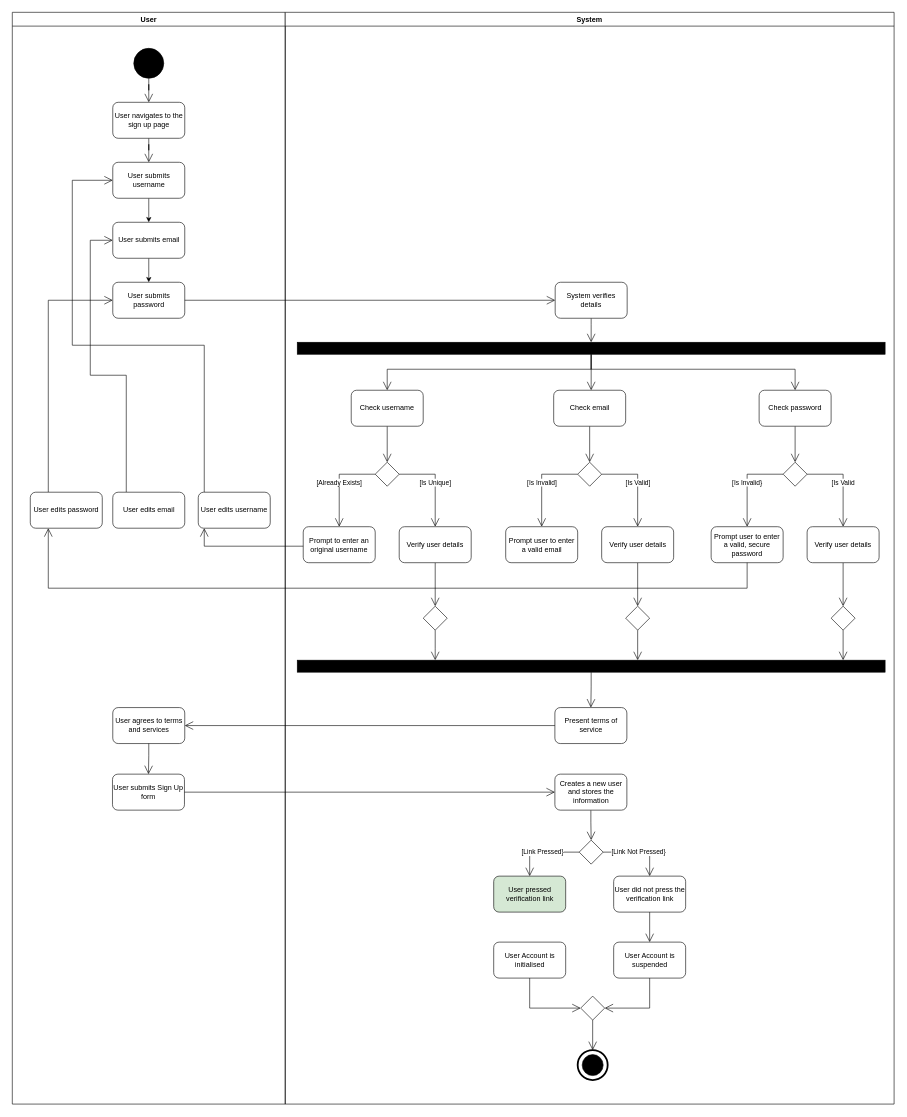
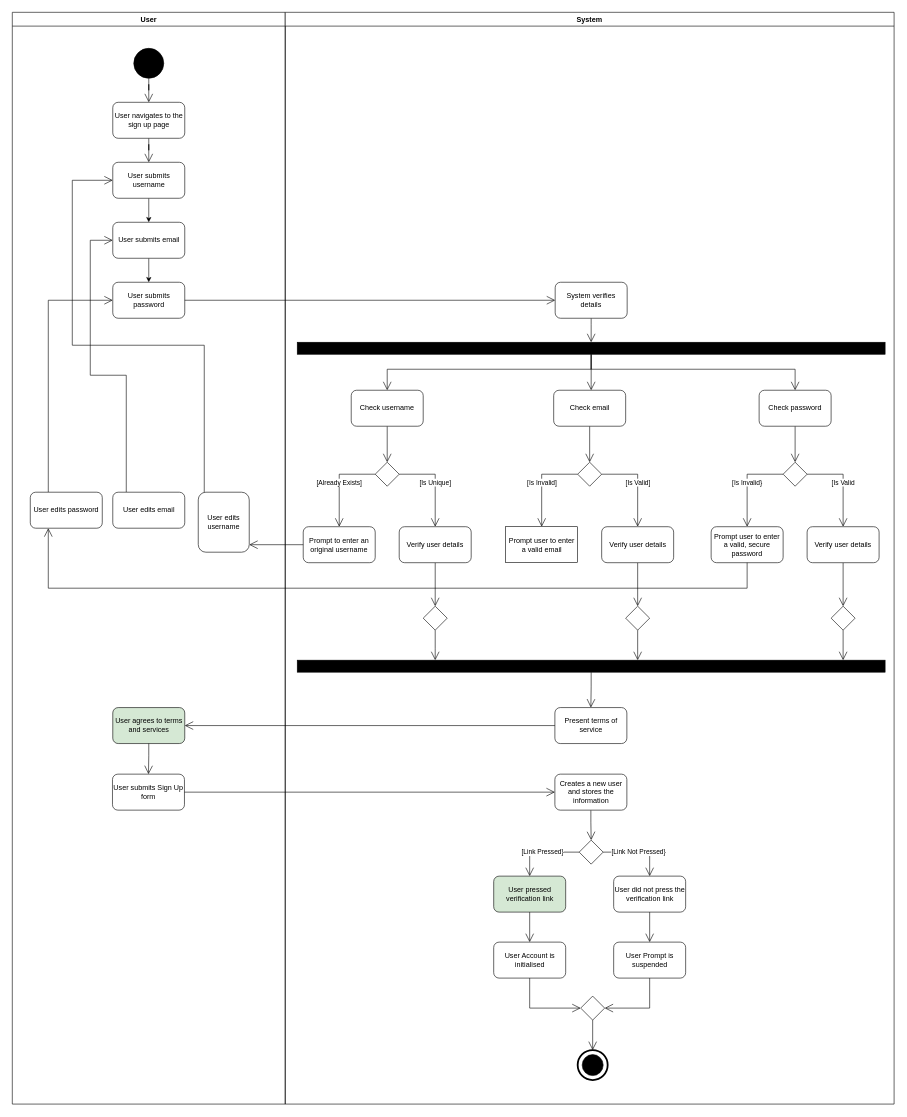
(234, 510) -> (224, 522)
(542, 545) -> (542, 545)
(149, 726) -> (149, 726)
none -> (530, 927)
(650, 960) -> (650, 960)
